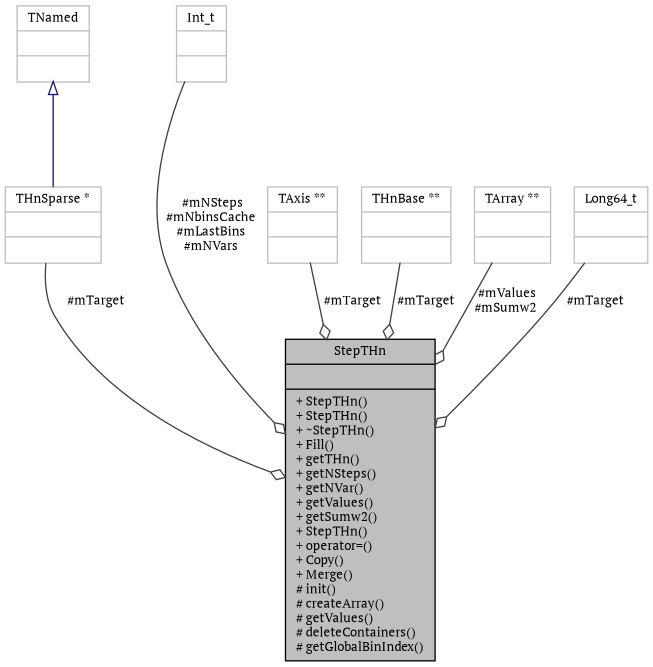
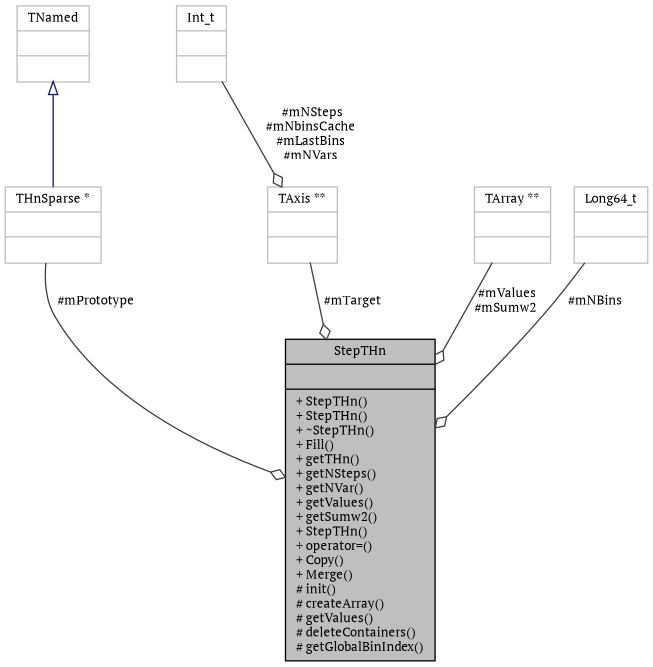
(406, 225) -> none
(167, 266) -> (248, 127)
(94, 301) -> (94, 301)
(594, 301) -> (594, 301)
